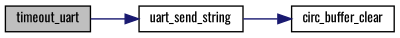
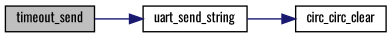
(48, 19) -> (50, 19)
(343, 19) -> (341, 19)
